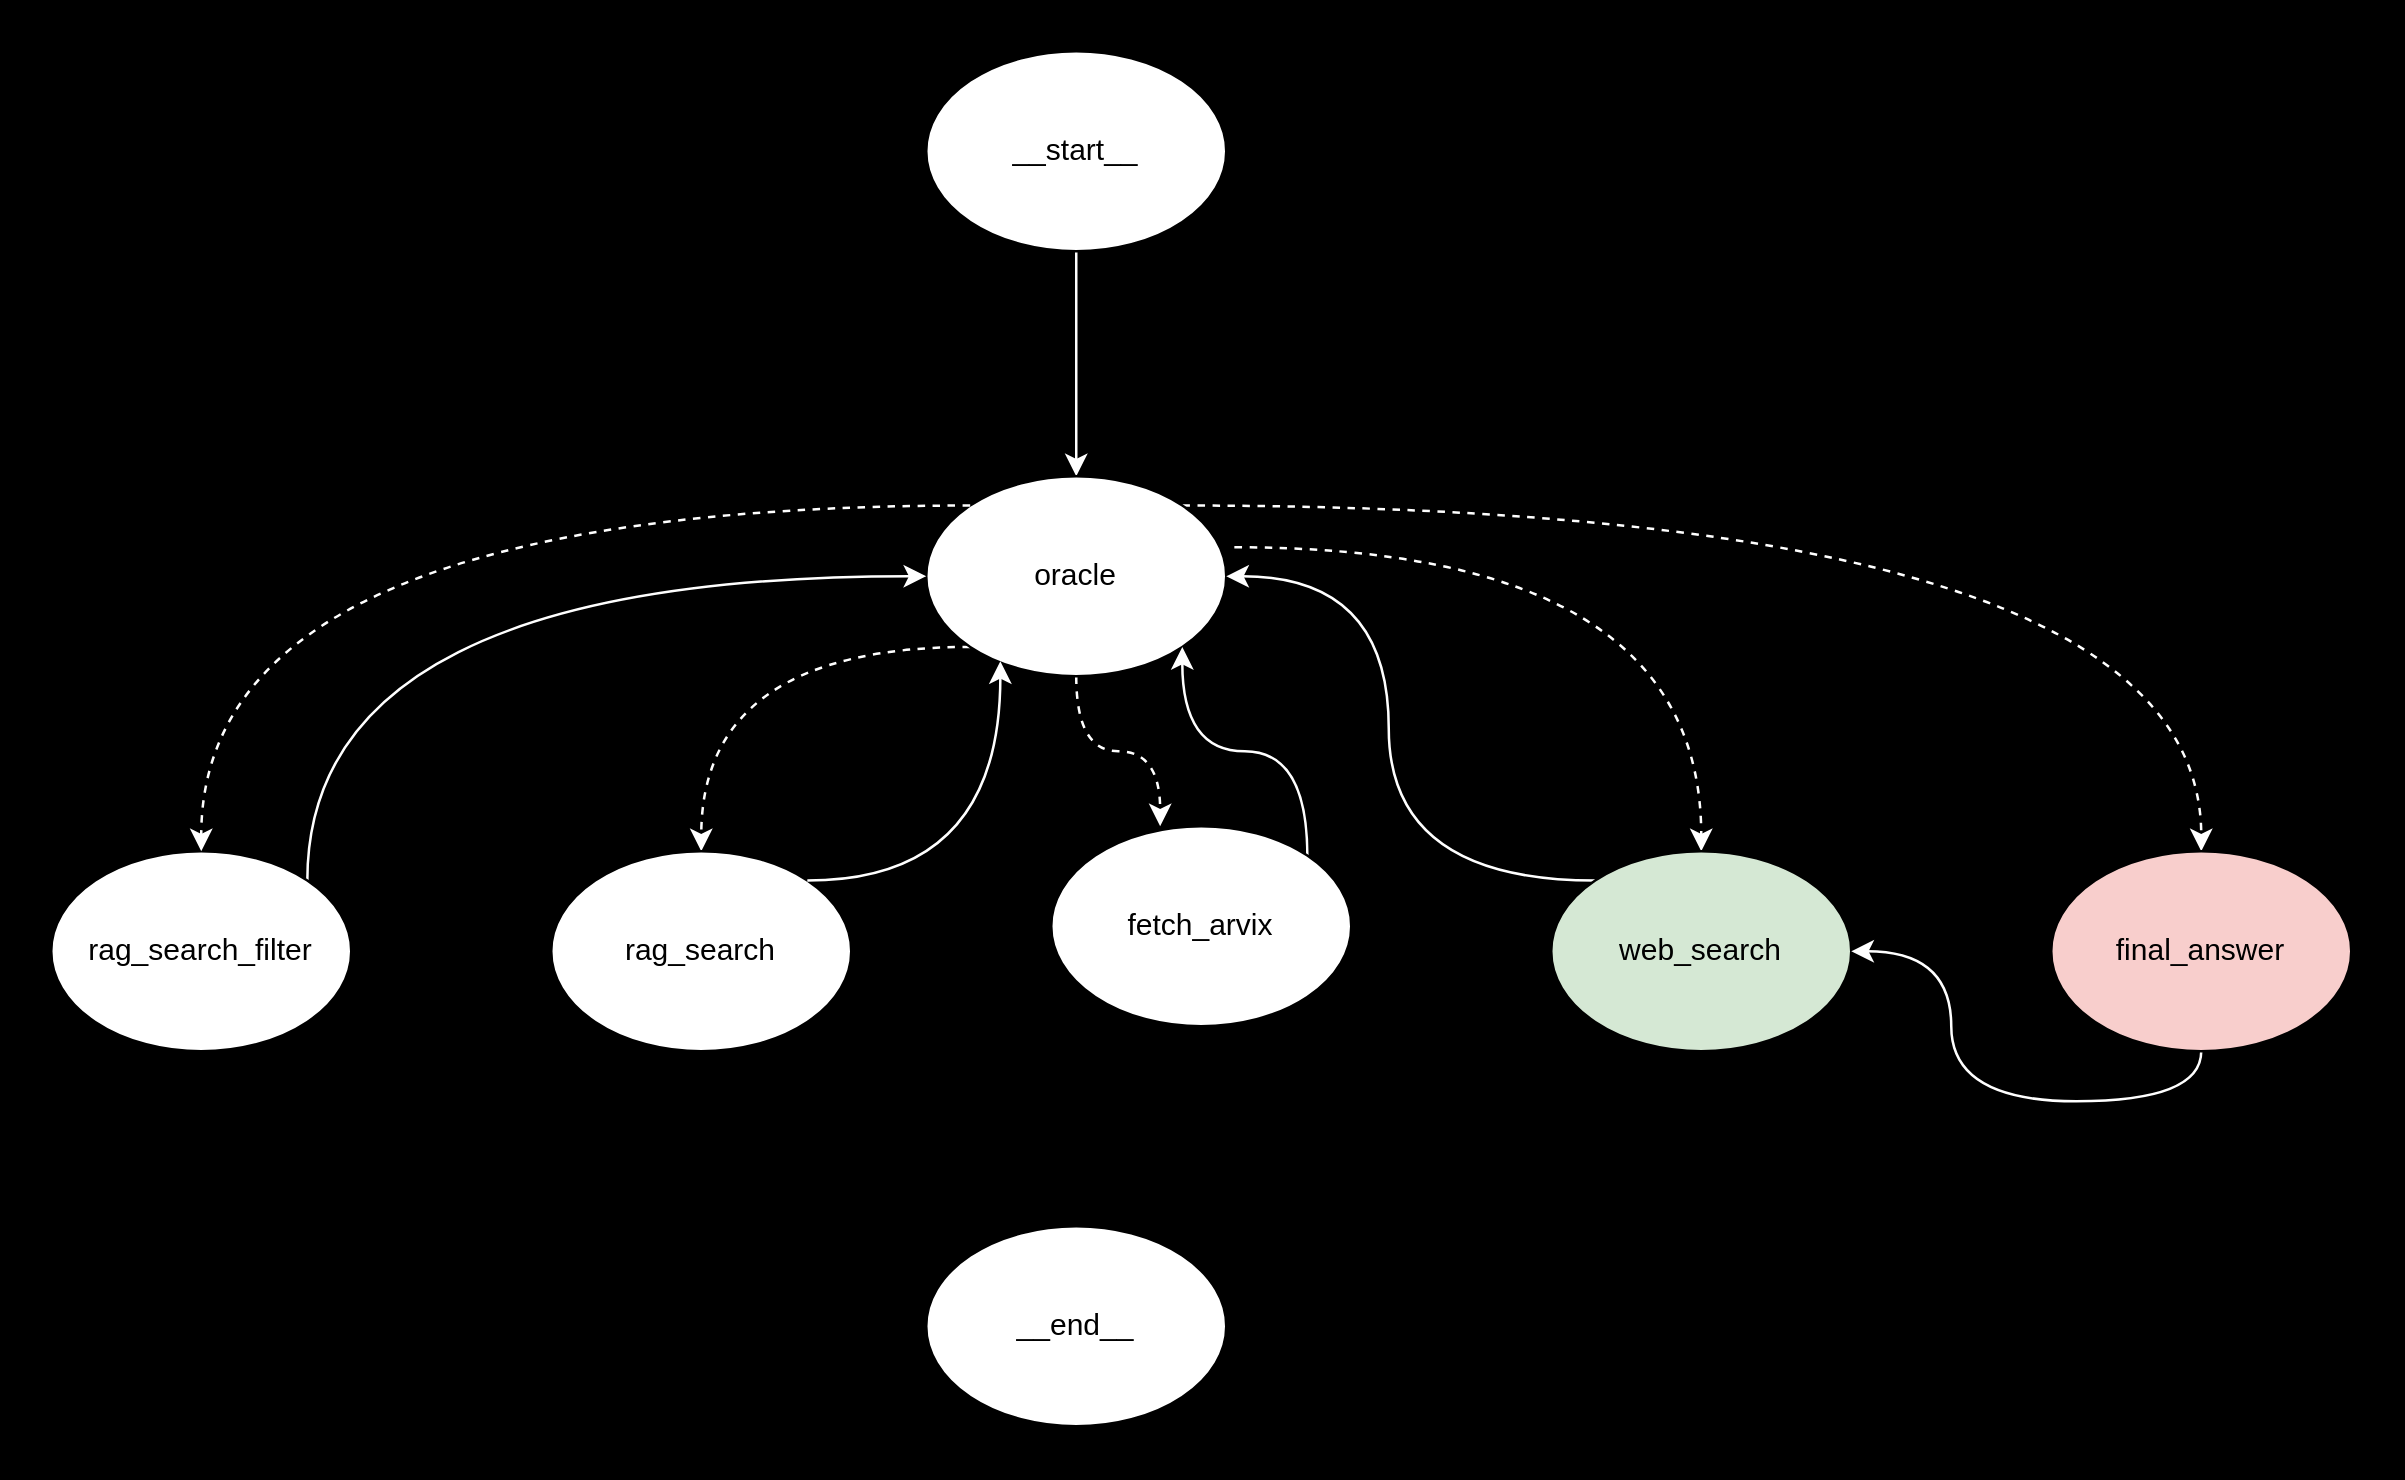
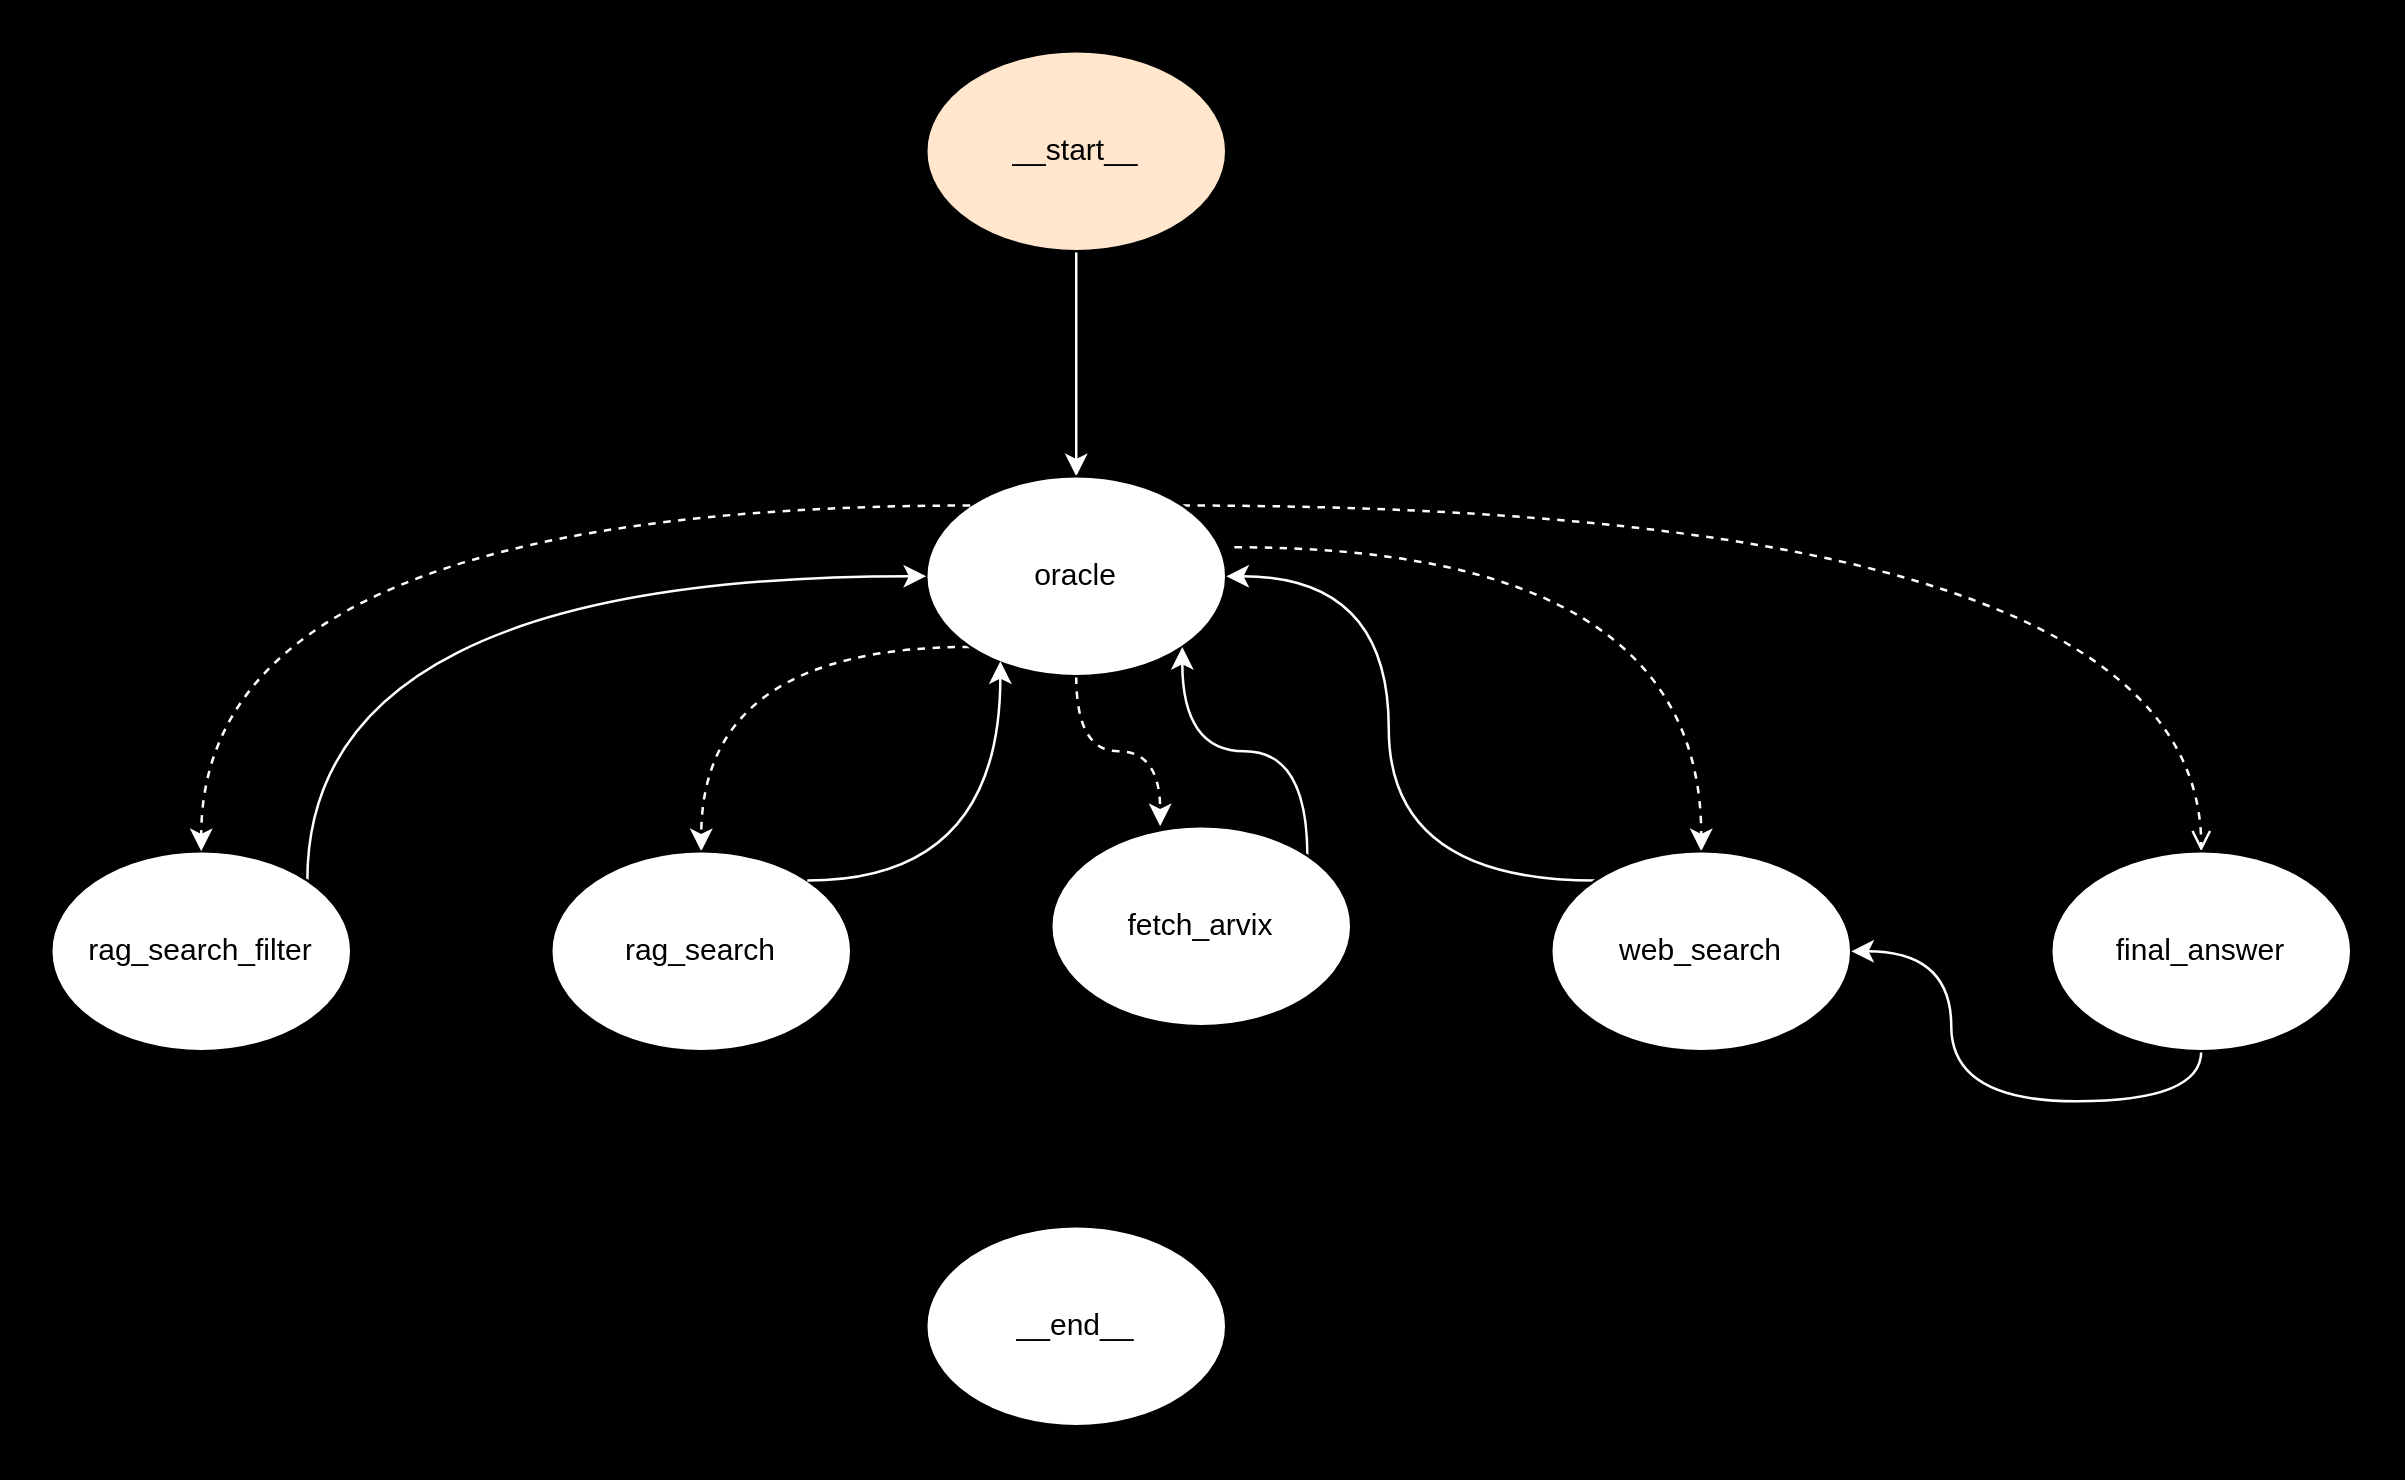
(1076, 151) -> (1076, 151)
(1973, 598) -> (1973, 602)
(1701, 951) -> (1701, 951)
(2201, 951) -> (2201, 951)
